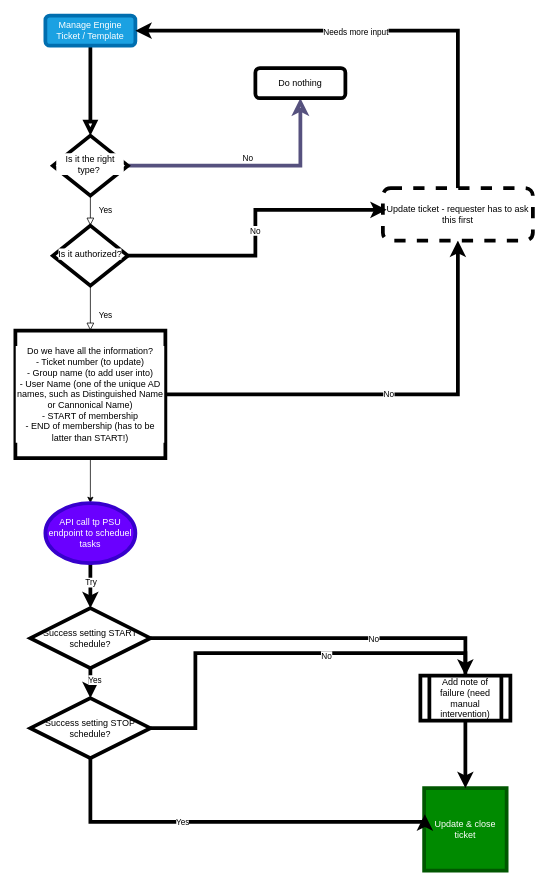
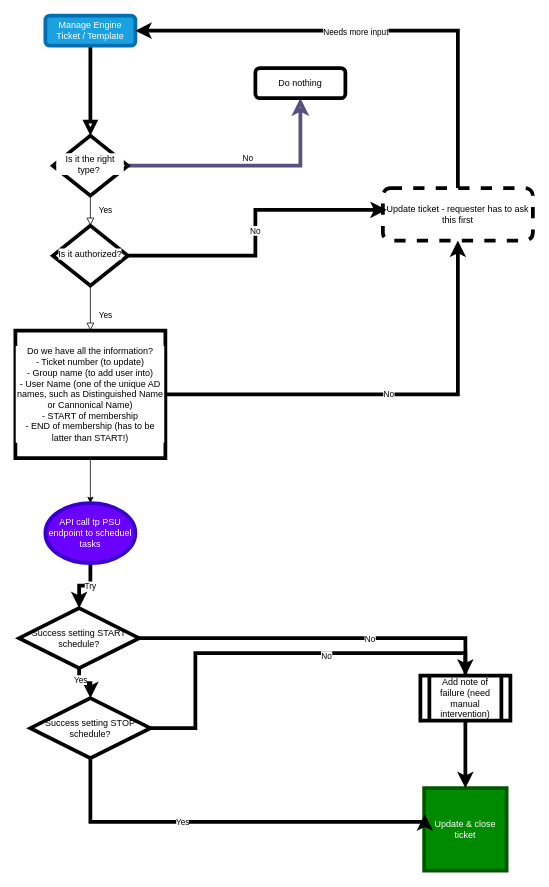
(90, 638) -> (79, 638)
